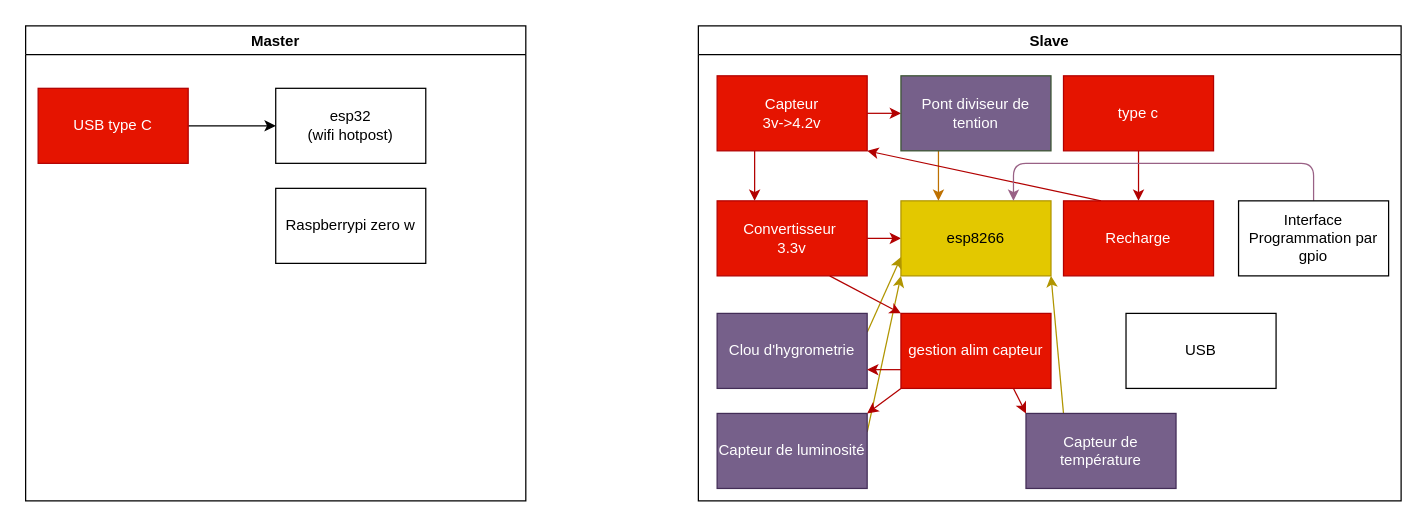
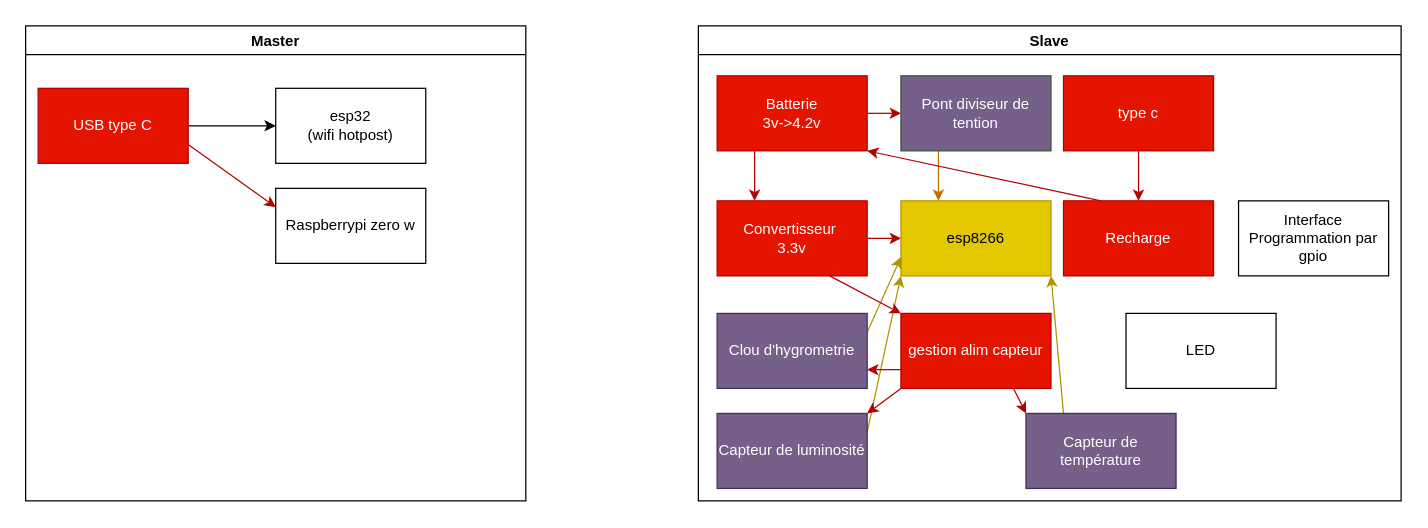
(792, 113) -> (792, 113)
(1168, 163) -> none
none -> (228, 173)
(1201, 351) -> (1201, 351)
